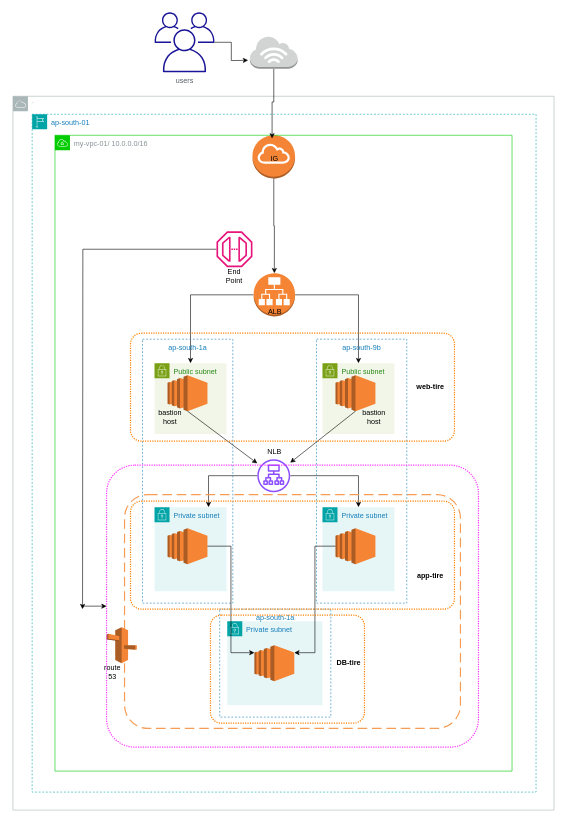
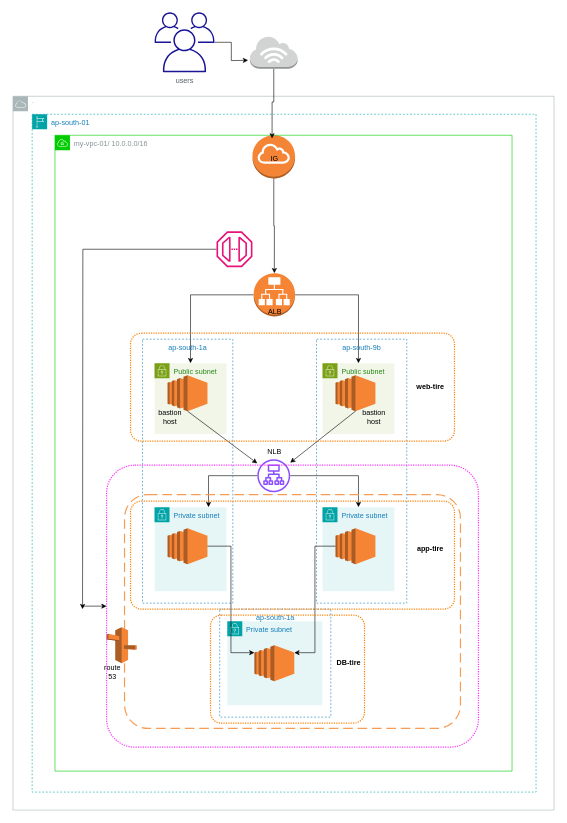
(234, 276) -> none
(431, 576) -> (431, 549)
